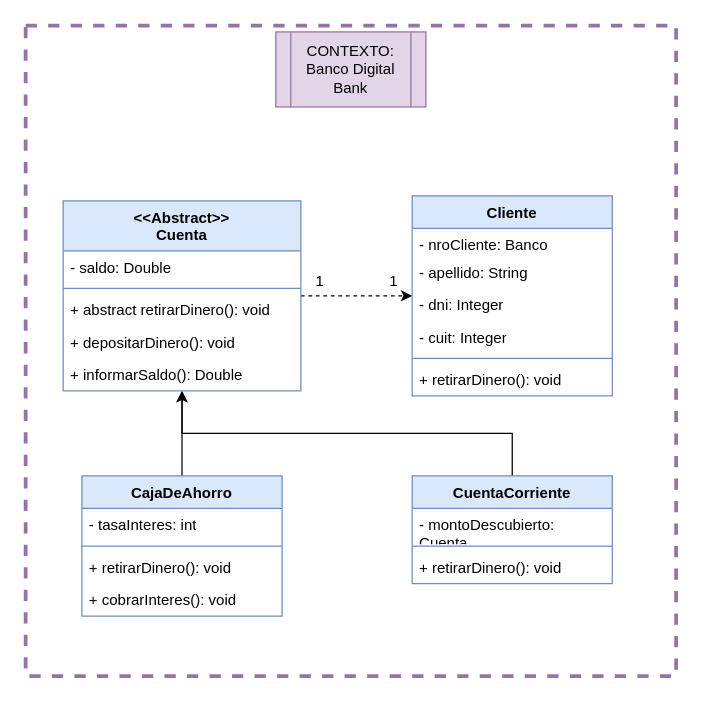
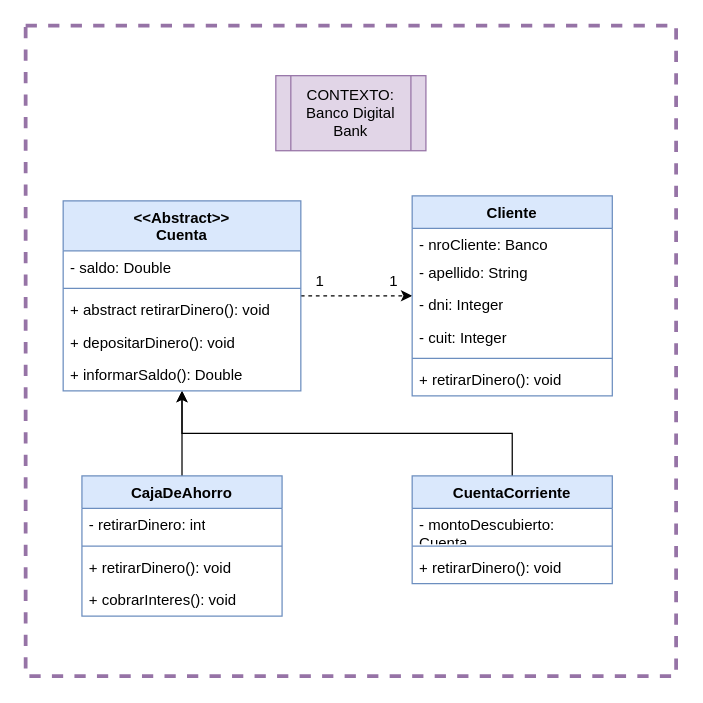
(351, 69) -> (351, 113)
(157, 526) -> (162, 526)
